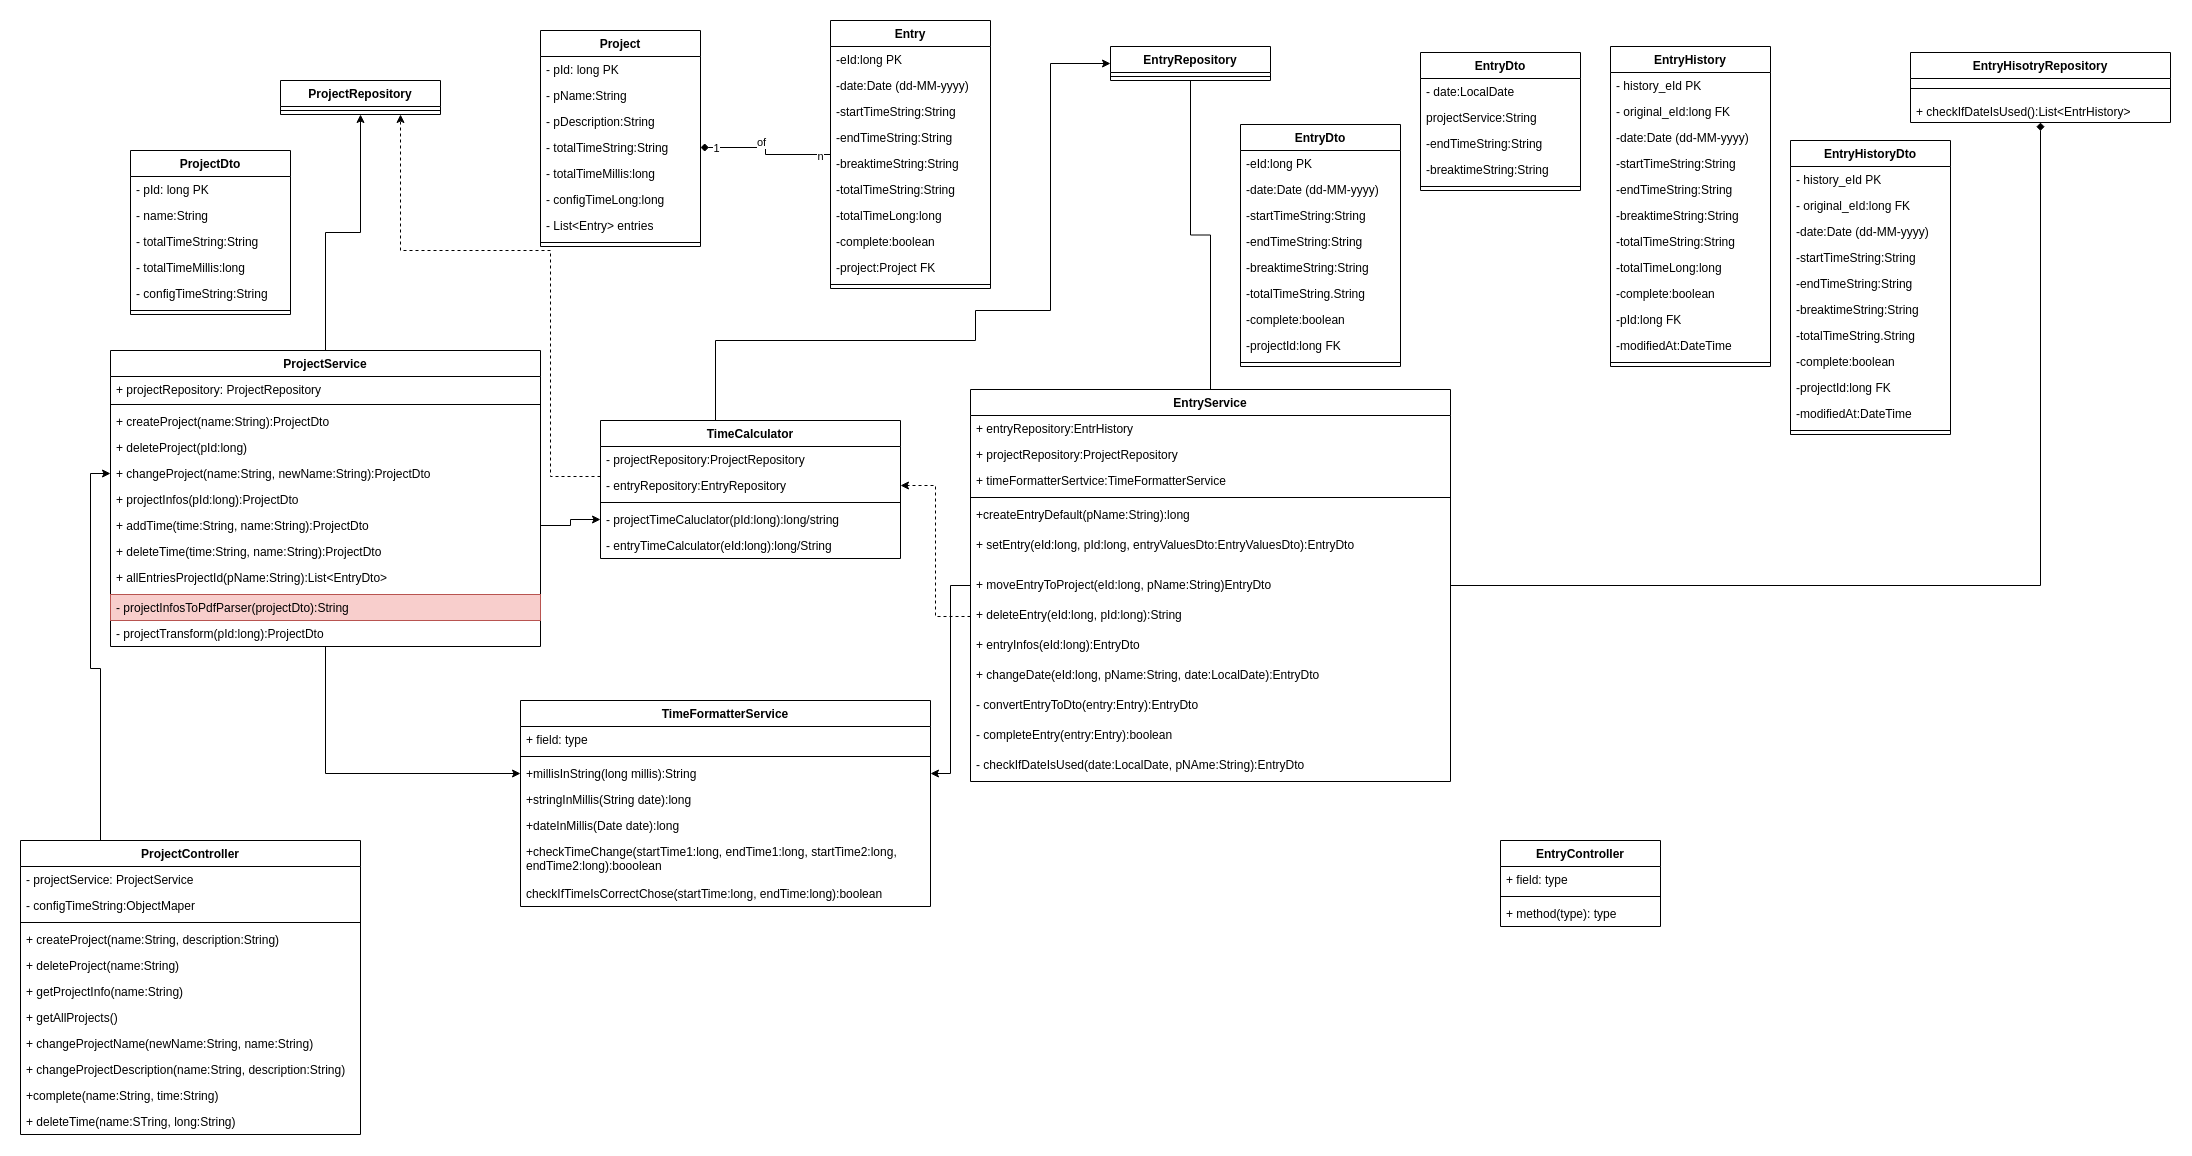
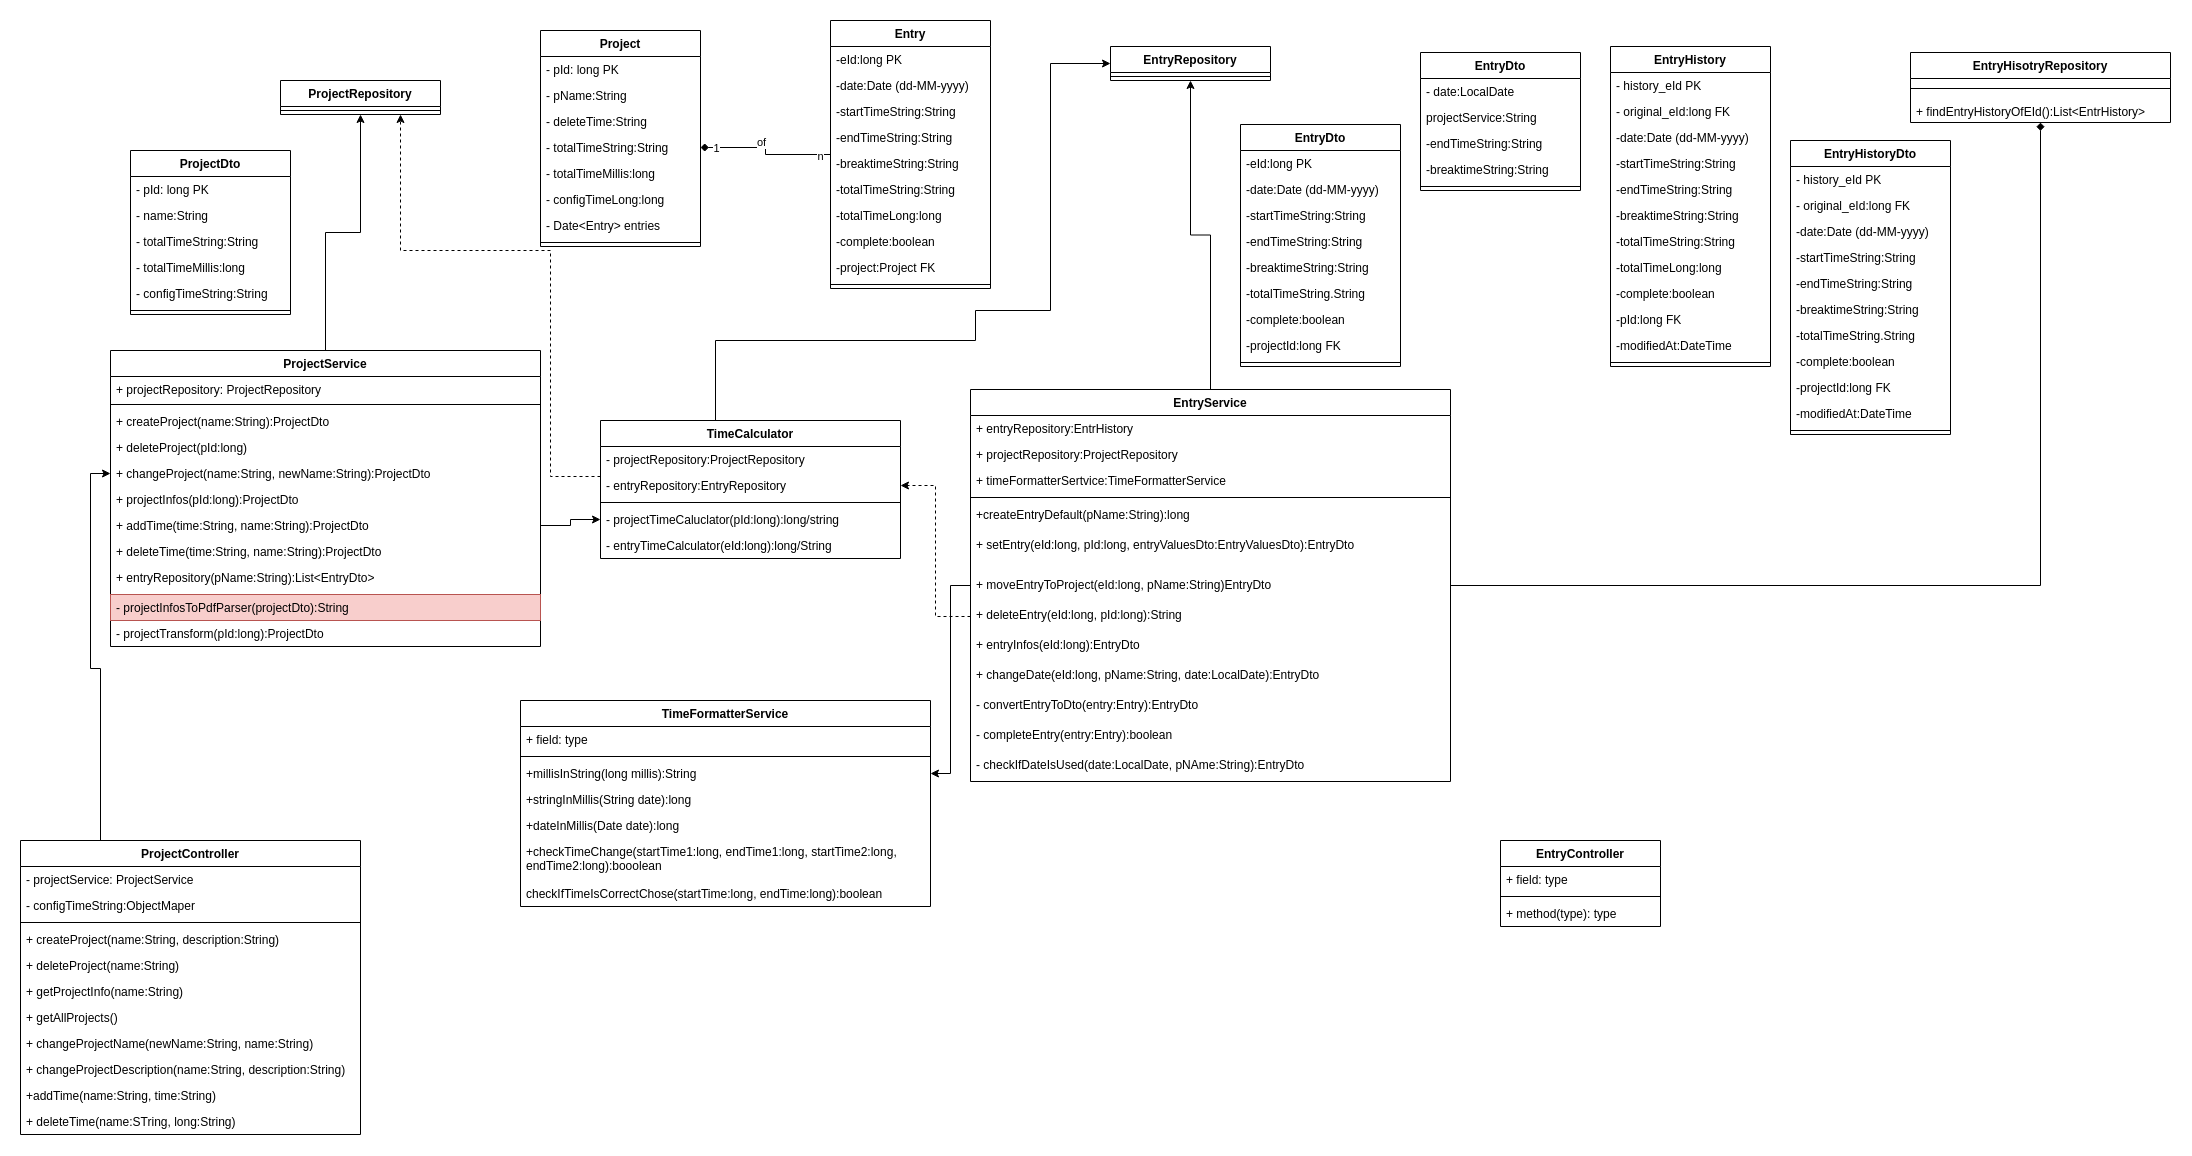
(1191, 86) -> (1191, 88)
(2041, 113) -> (2042, 120)
(609, 123) -> (603, 123)
(611, 227) -> (612, 227)
(272, 579) -> (262, 579)
(357, 774) -> none
(132, 1097) -> (128, 1097)
